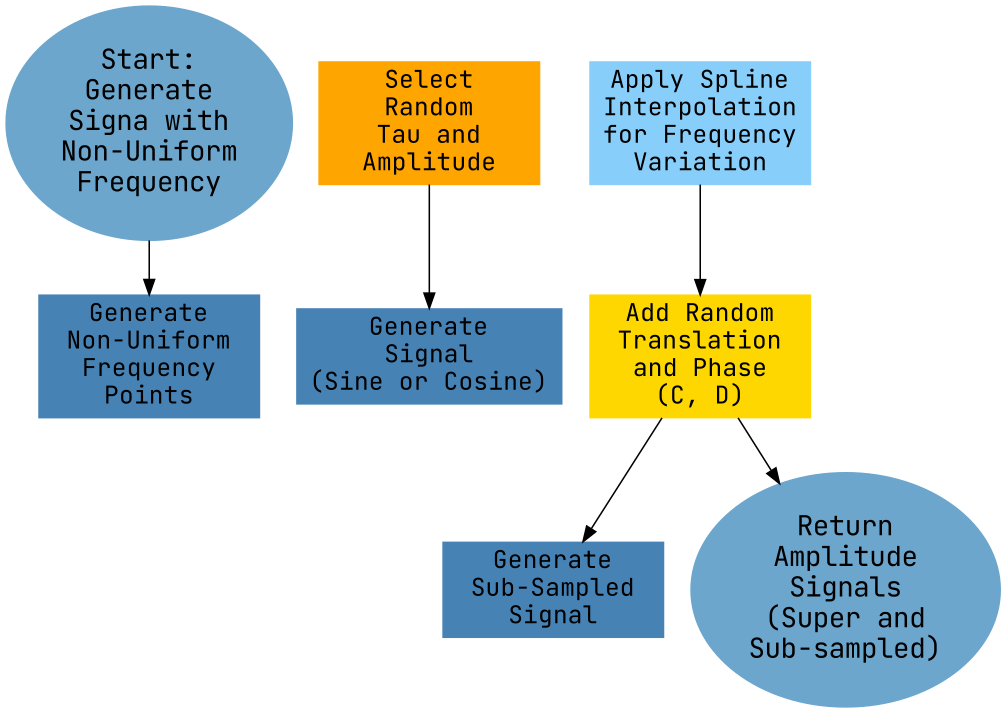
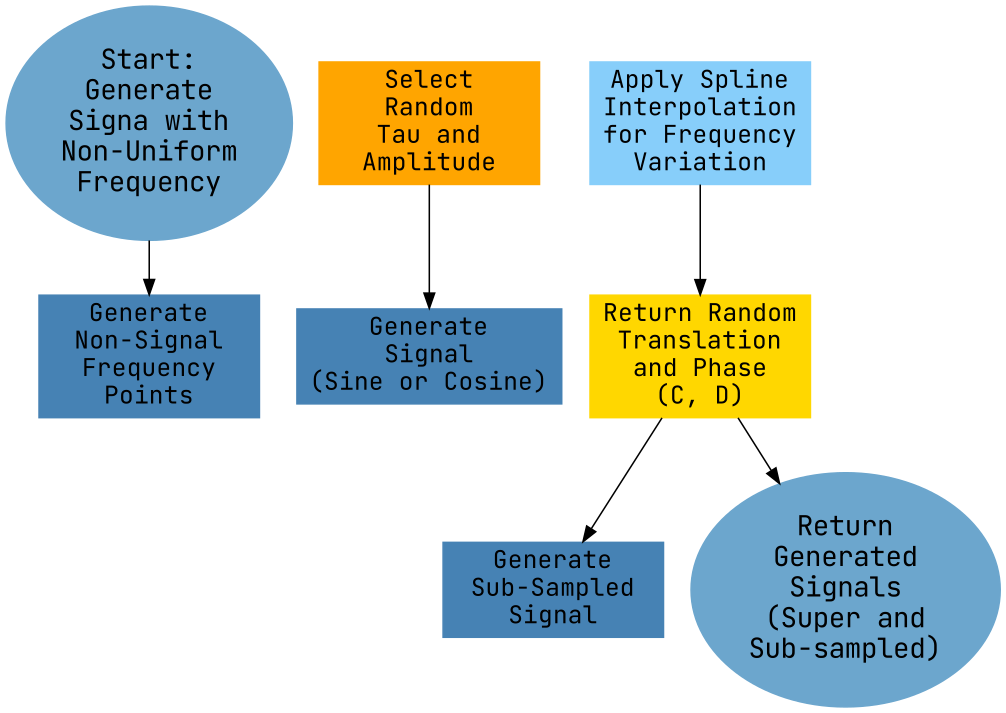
(149, 356) -> (149, 356)
(700, 356) -> (700, 356)
(846, 590) -> (846, 590)
